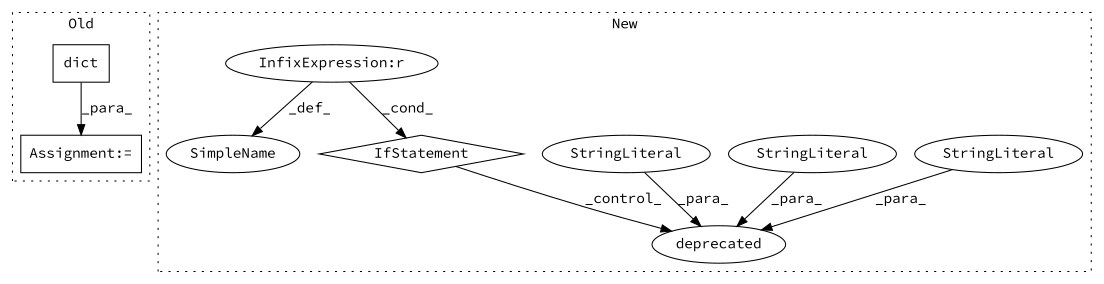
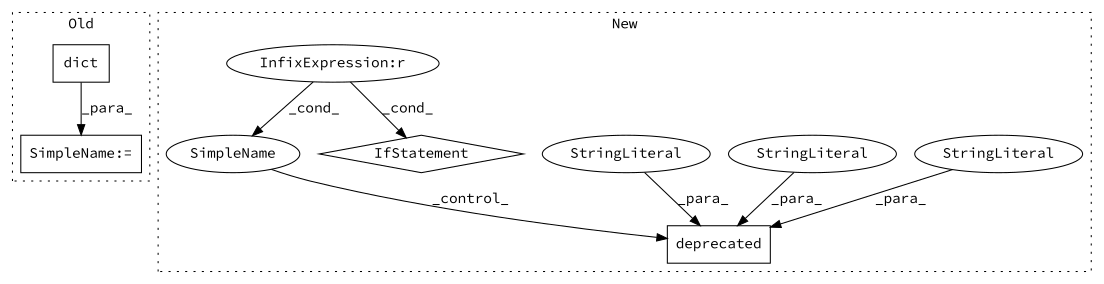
(310, 109) -> (314, 109)
(81, 154) -> (81, 154)
(558, 199) -> (463, 211)
(719, 244) -> (719, 244)
